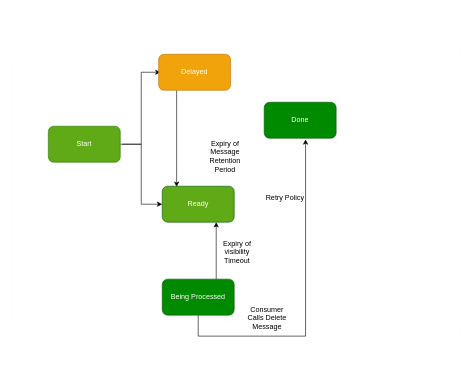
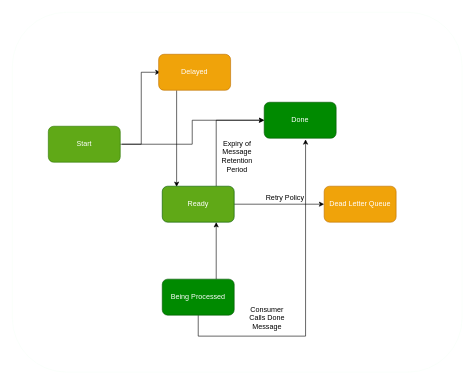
none -> (216, 154)
(225, 156) -> (237, 156)
(141, 203) -> (190, 144)
none -> (318, 204)
none -> (360, 204)
(237, 252) -> none
(267, 318) -> (267, 318)
